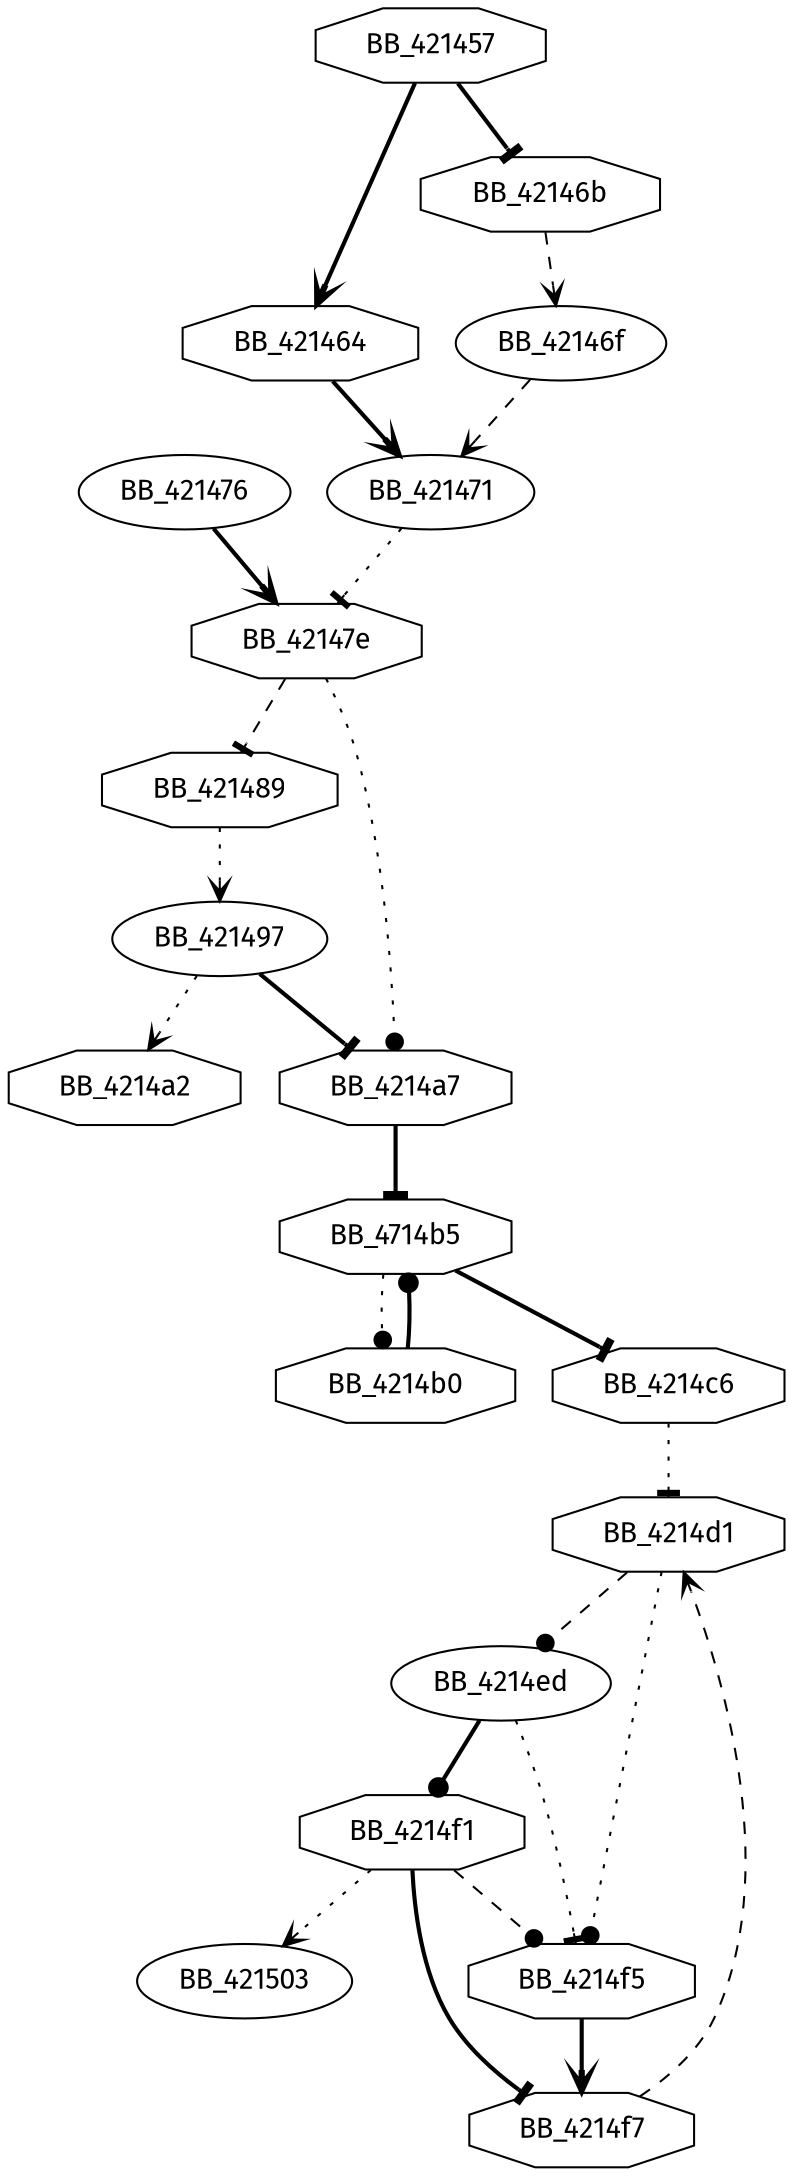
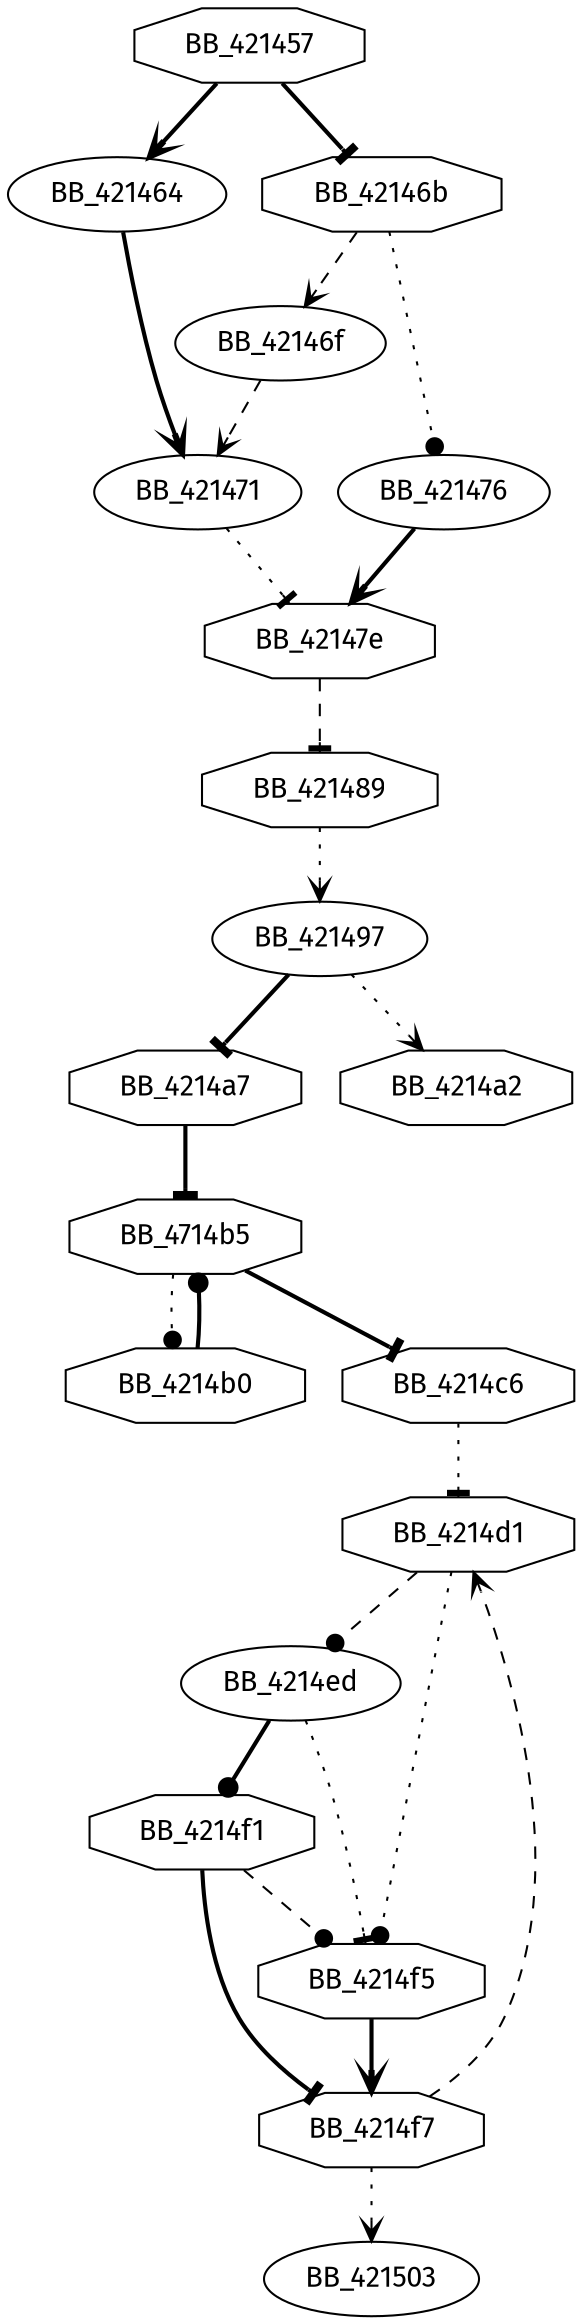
none -> (411, 335)
(300, 343) -> (117, 194)
(377, 852) -> none
(335, 1901) -> (372, 2194)
